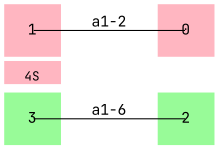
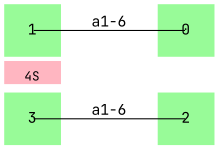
(109, 23) -> (109, 23)
(33, 30) -> (33, 30)
(186, 30) -> (186, 30)
